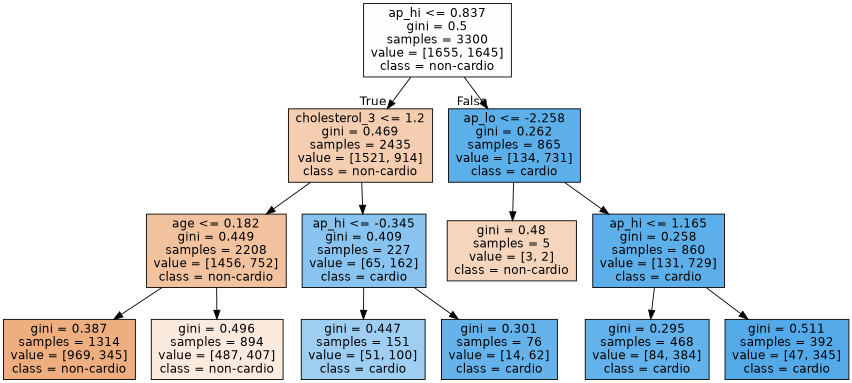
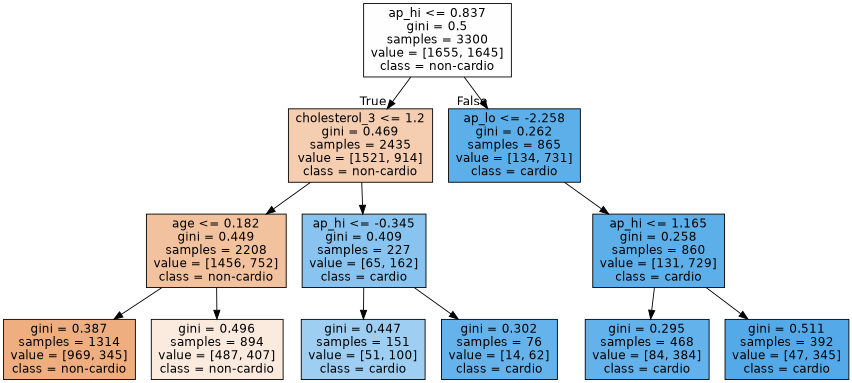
(512, 251) -> none
(499, 349) -> (499, 349)
